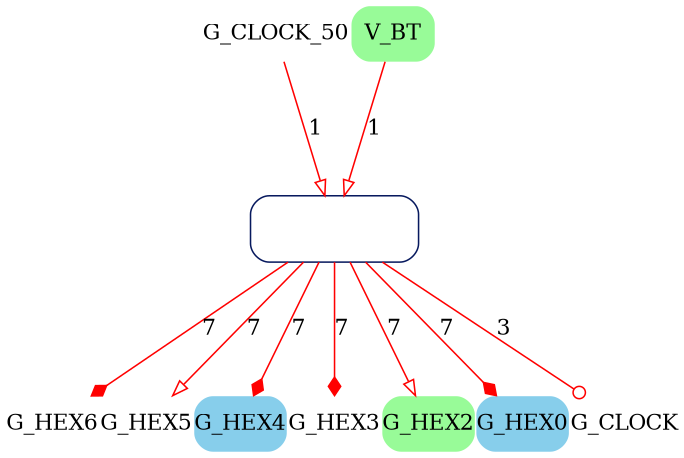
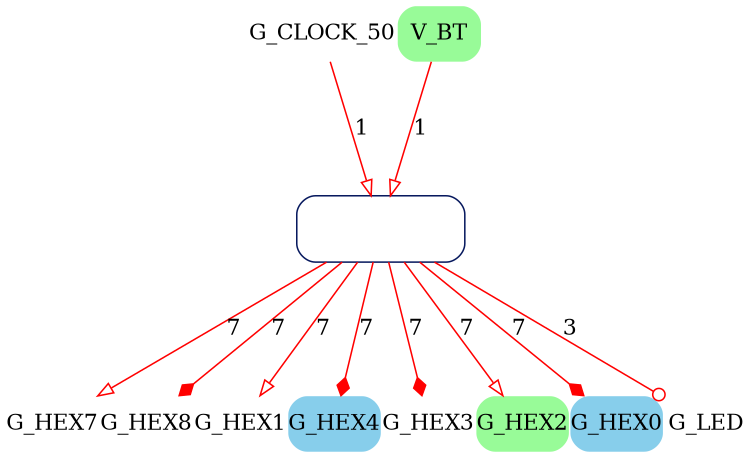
(52, 424) -> (146, 424)
none -> (52, 424)
(146, 424) -> (240, 424)
(624, 424) -> (706, 424)
